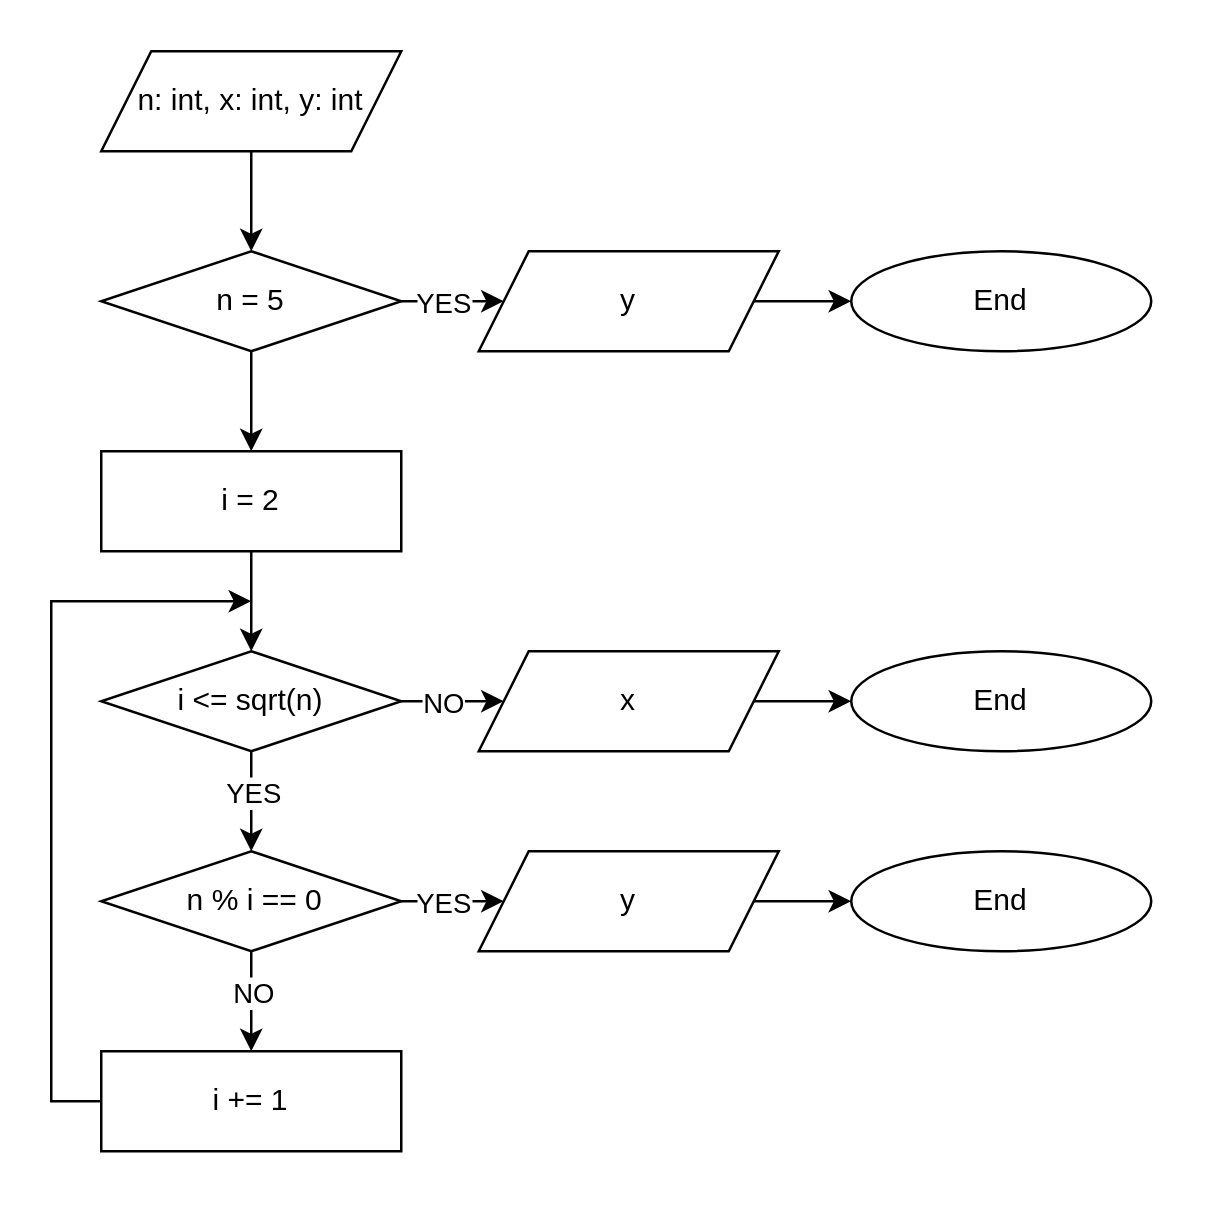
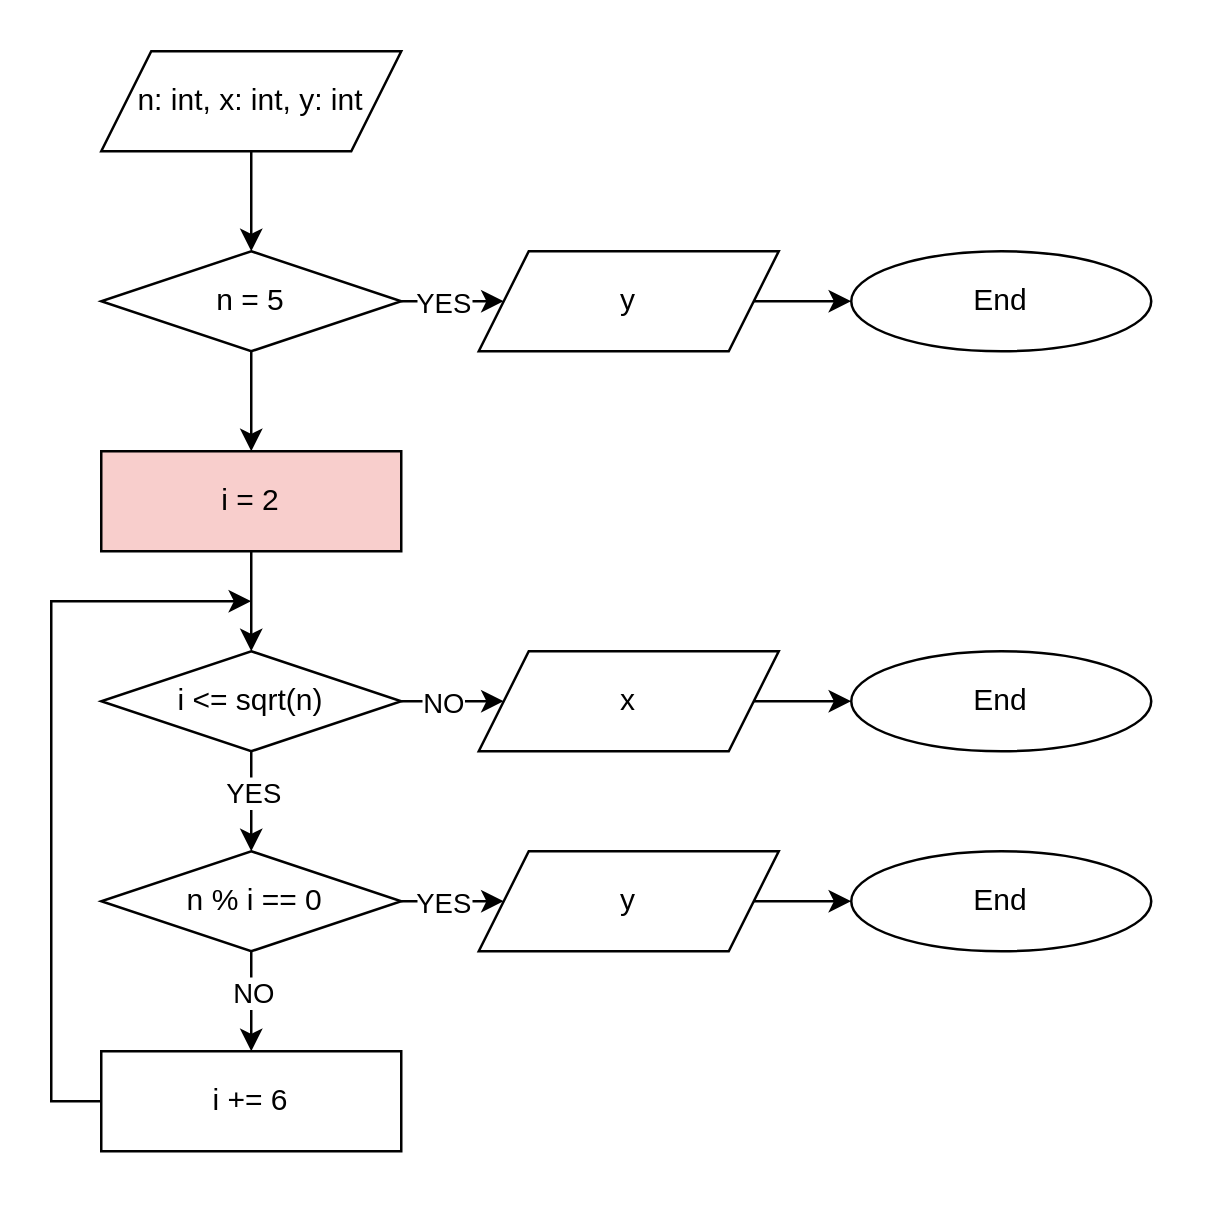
(251, 501) -> (251, 501)
(251, 1101) -> (251, 1101)
